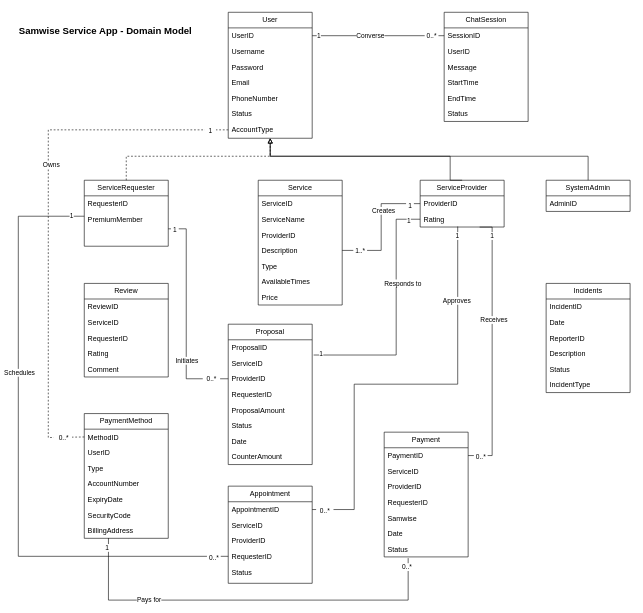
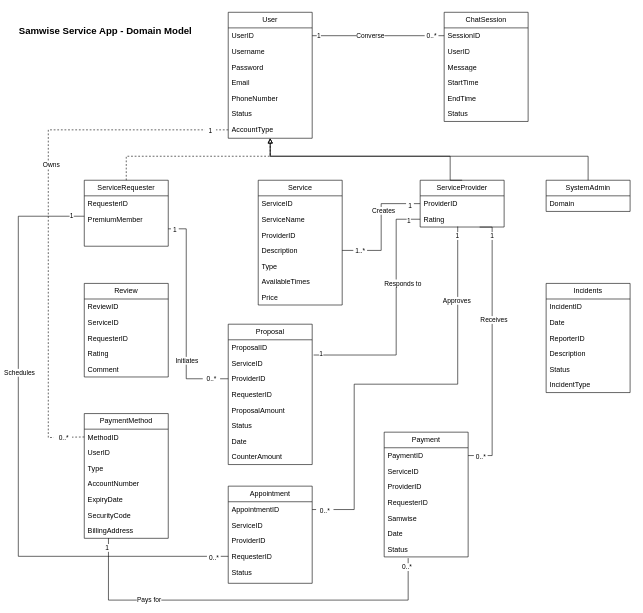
(563, 204) -> (561, 204)
